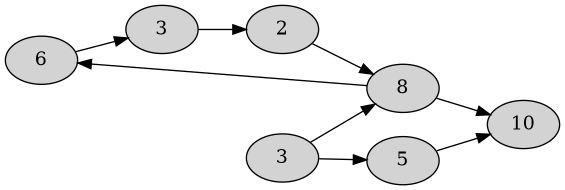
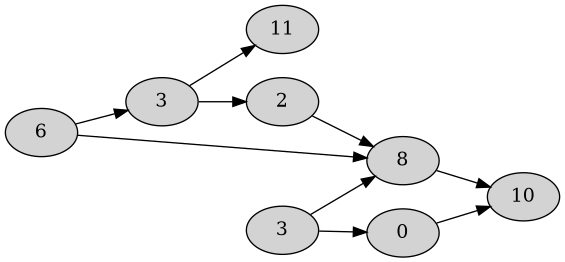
none -> (283, 29)
(229, 75) -> (216, 146)
(403, 161) -> (403, 233)
